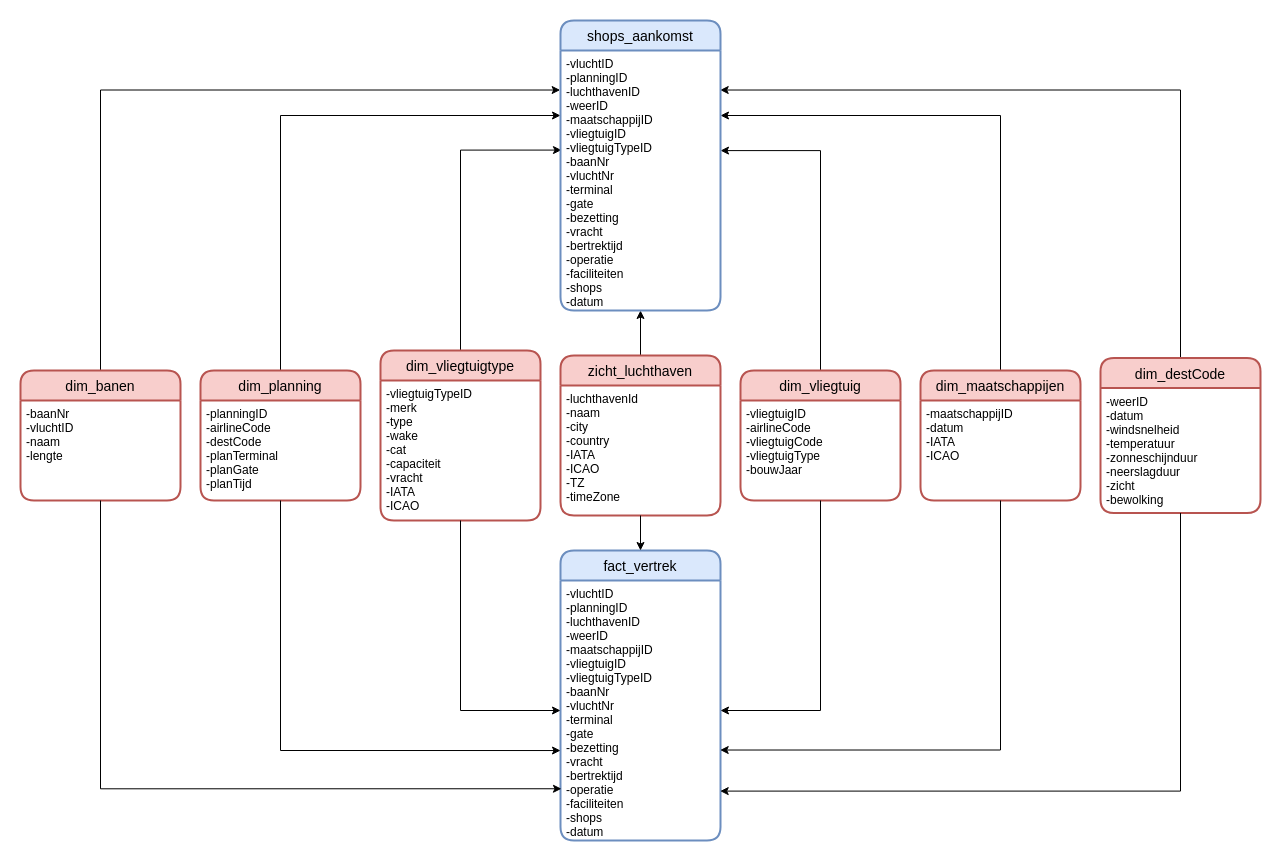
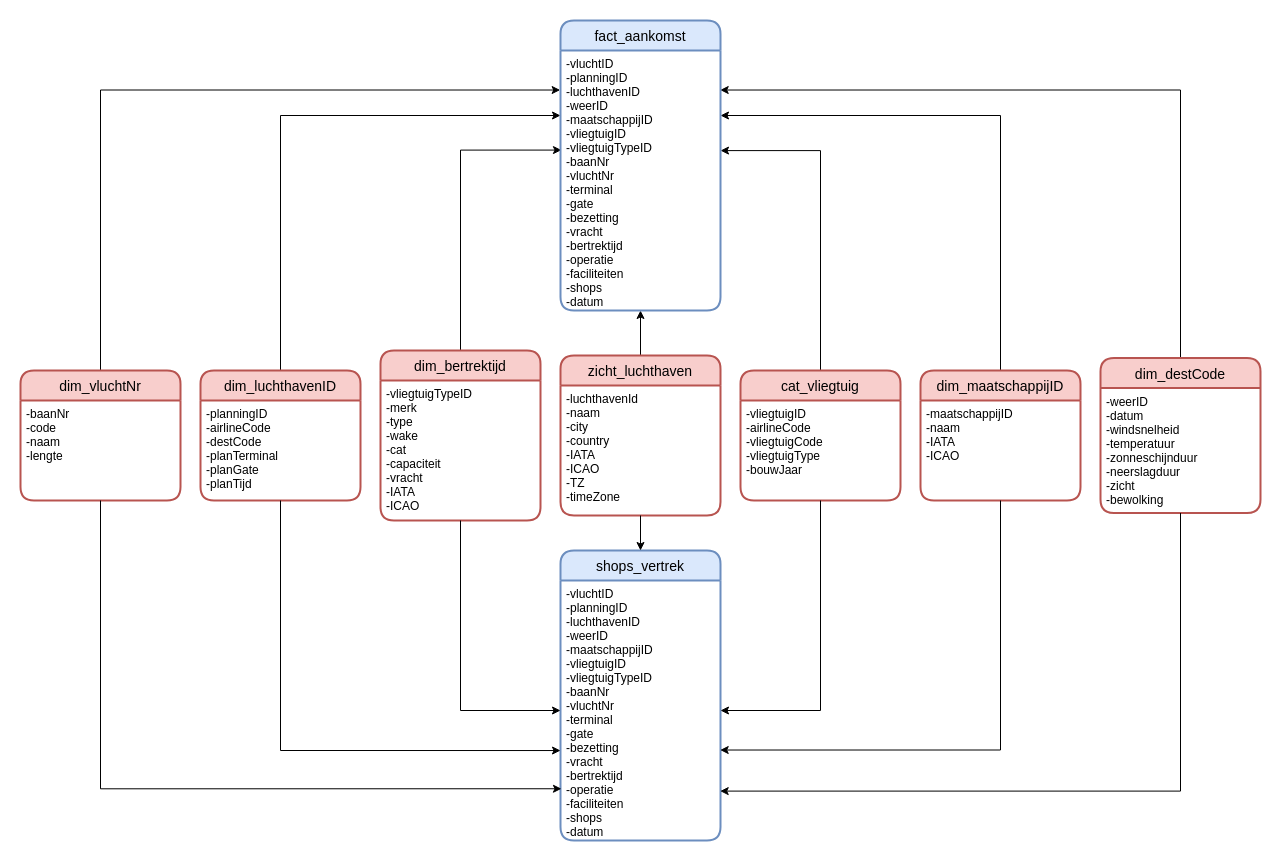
(640, 36) -> (640, 36)
(460, 366) -> (460, 366)
(100, 386) -> (100, 386)
(280, 386) -> (280, 386)
(820, 386) -> (820, 386)
(1000, 386) -> (1000, 386)
(50, 414) -> (50, 414)
(975, 414) -> (975, 414)
(640, 566) -> (640, 566)
